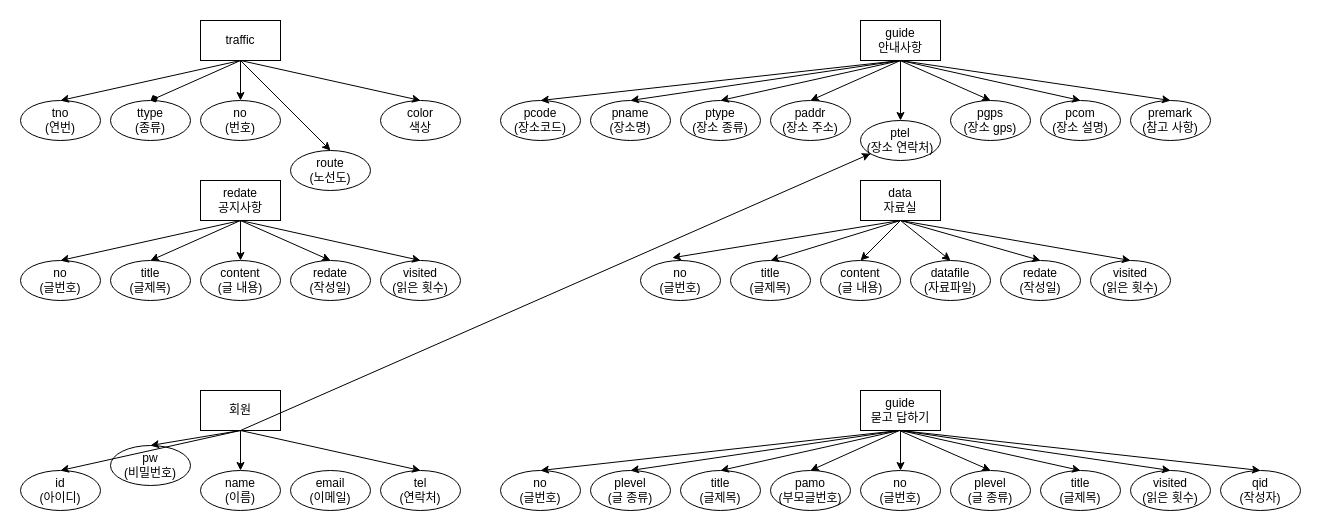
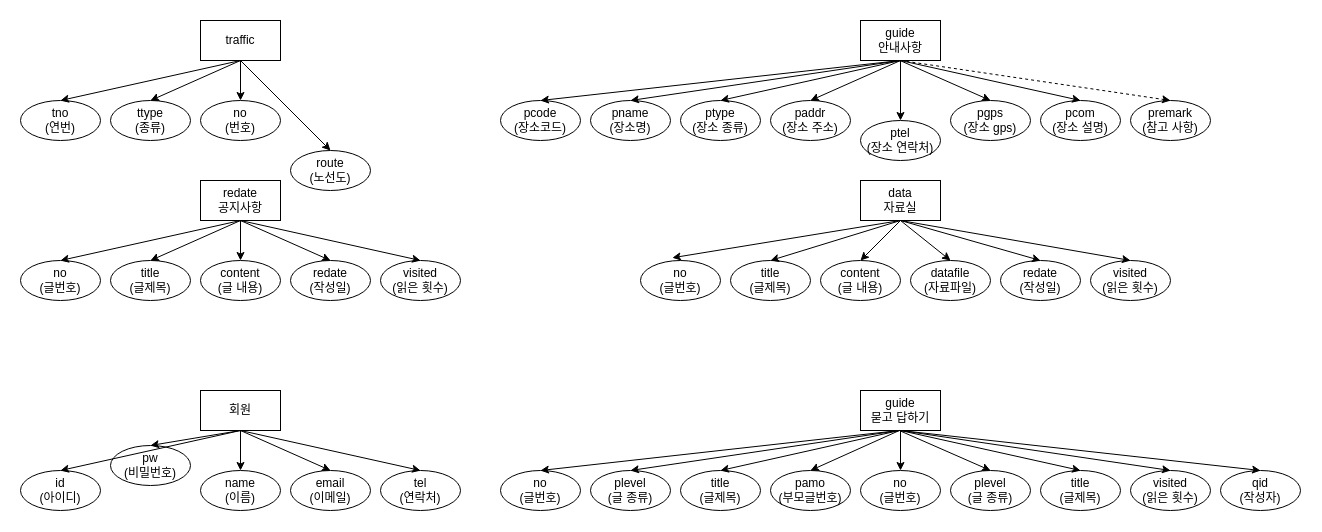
(329, 80) -> none
(1040, 81) -> (1040, 81)
(158, 97) -> (158, 97)
(421, 121) -> none
(554, 293) -> (284, 450)
